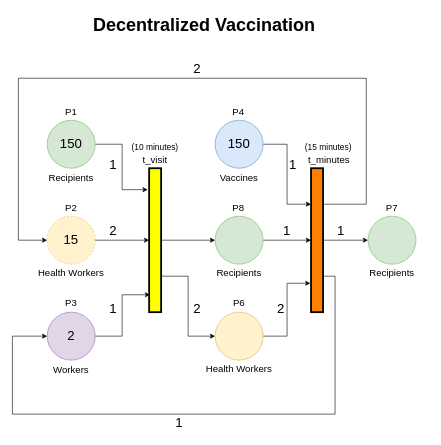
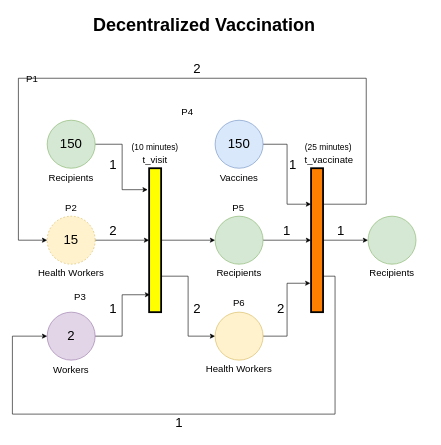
(71, 111) -> (32, 78)
(239, 111) -> (188, 111)
(329, 147) -> (329, 147)
(329, 159) -> (329, 159)
(239, 207) -> (239, 207)
(392, 207) -> none
(71, 303) -> (80, 297)
